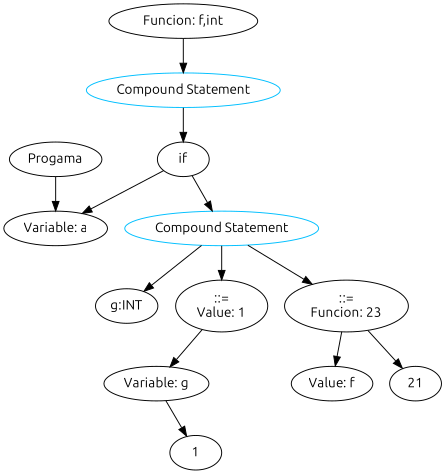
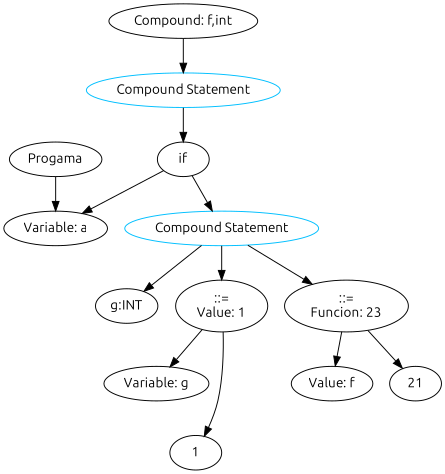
(183, 21) -> (183, 21)
(174, 414) -> (221, 381)
